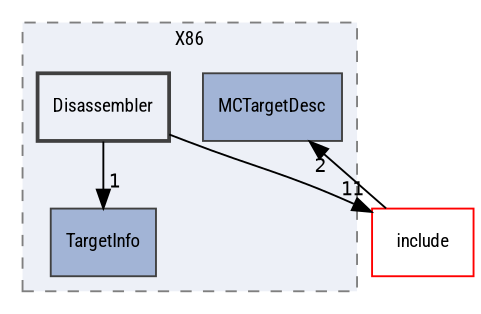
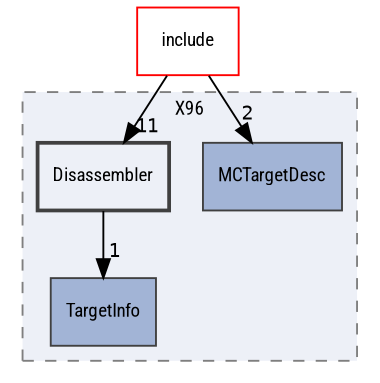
(190, 40) -> (190, 110)
(262, 168) -> (149, 104)
